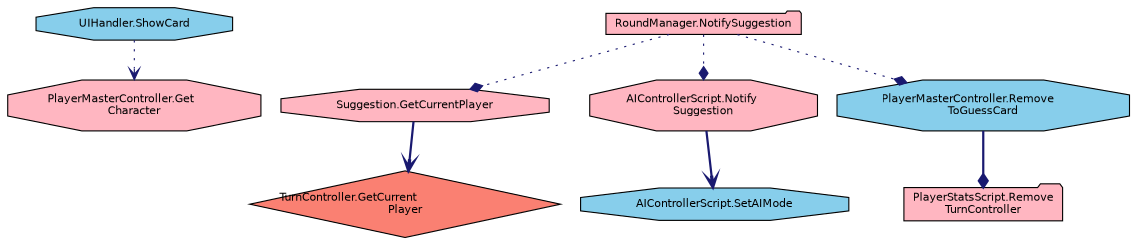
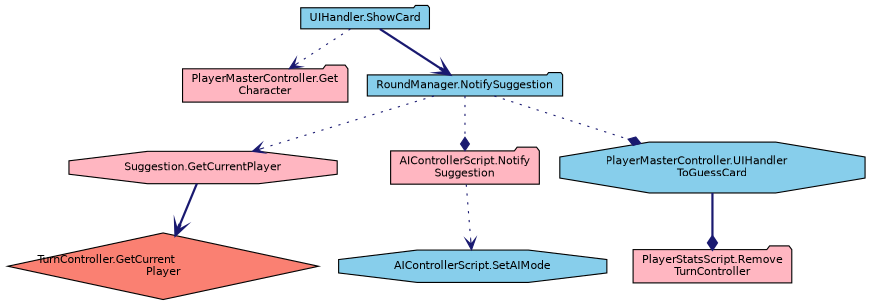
(134, 24) -> (365, 18)
(704, 24) -> (465, 85)
none -> (410, 49)
(576, 60) -> (348, 122)
(134, 105) -> (265, 85)
(704, 105) -> (465, 168)
(983, 105) -> (712, 168)
(709, 154) -> (468, 212)
